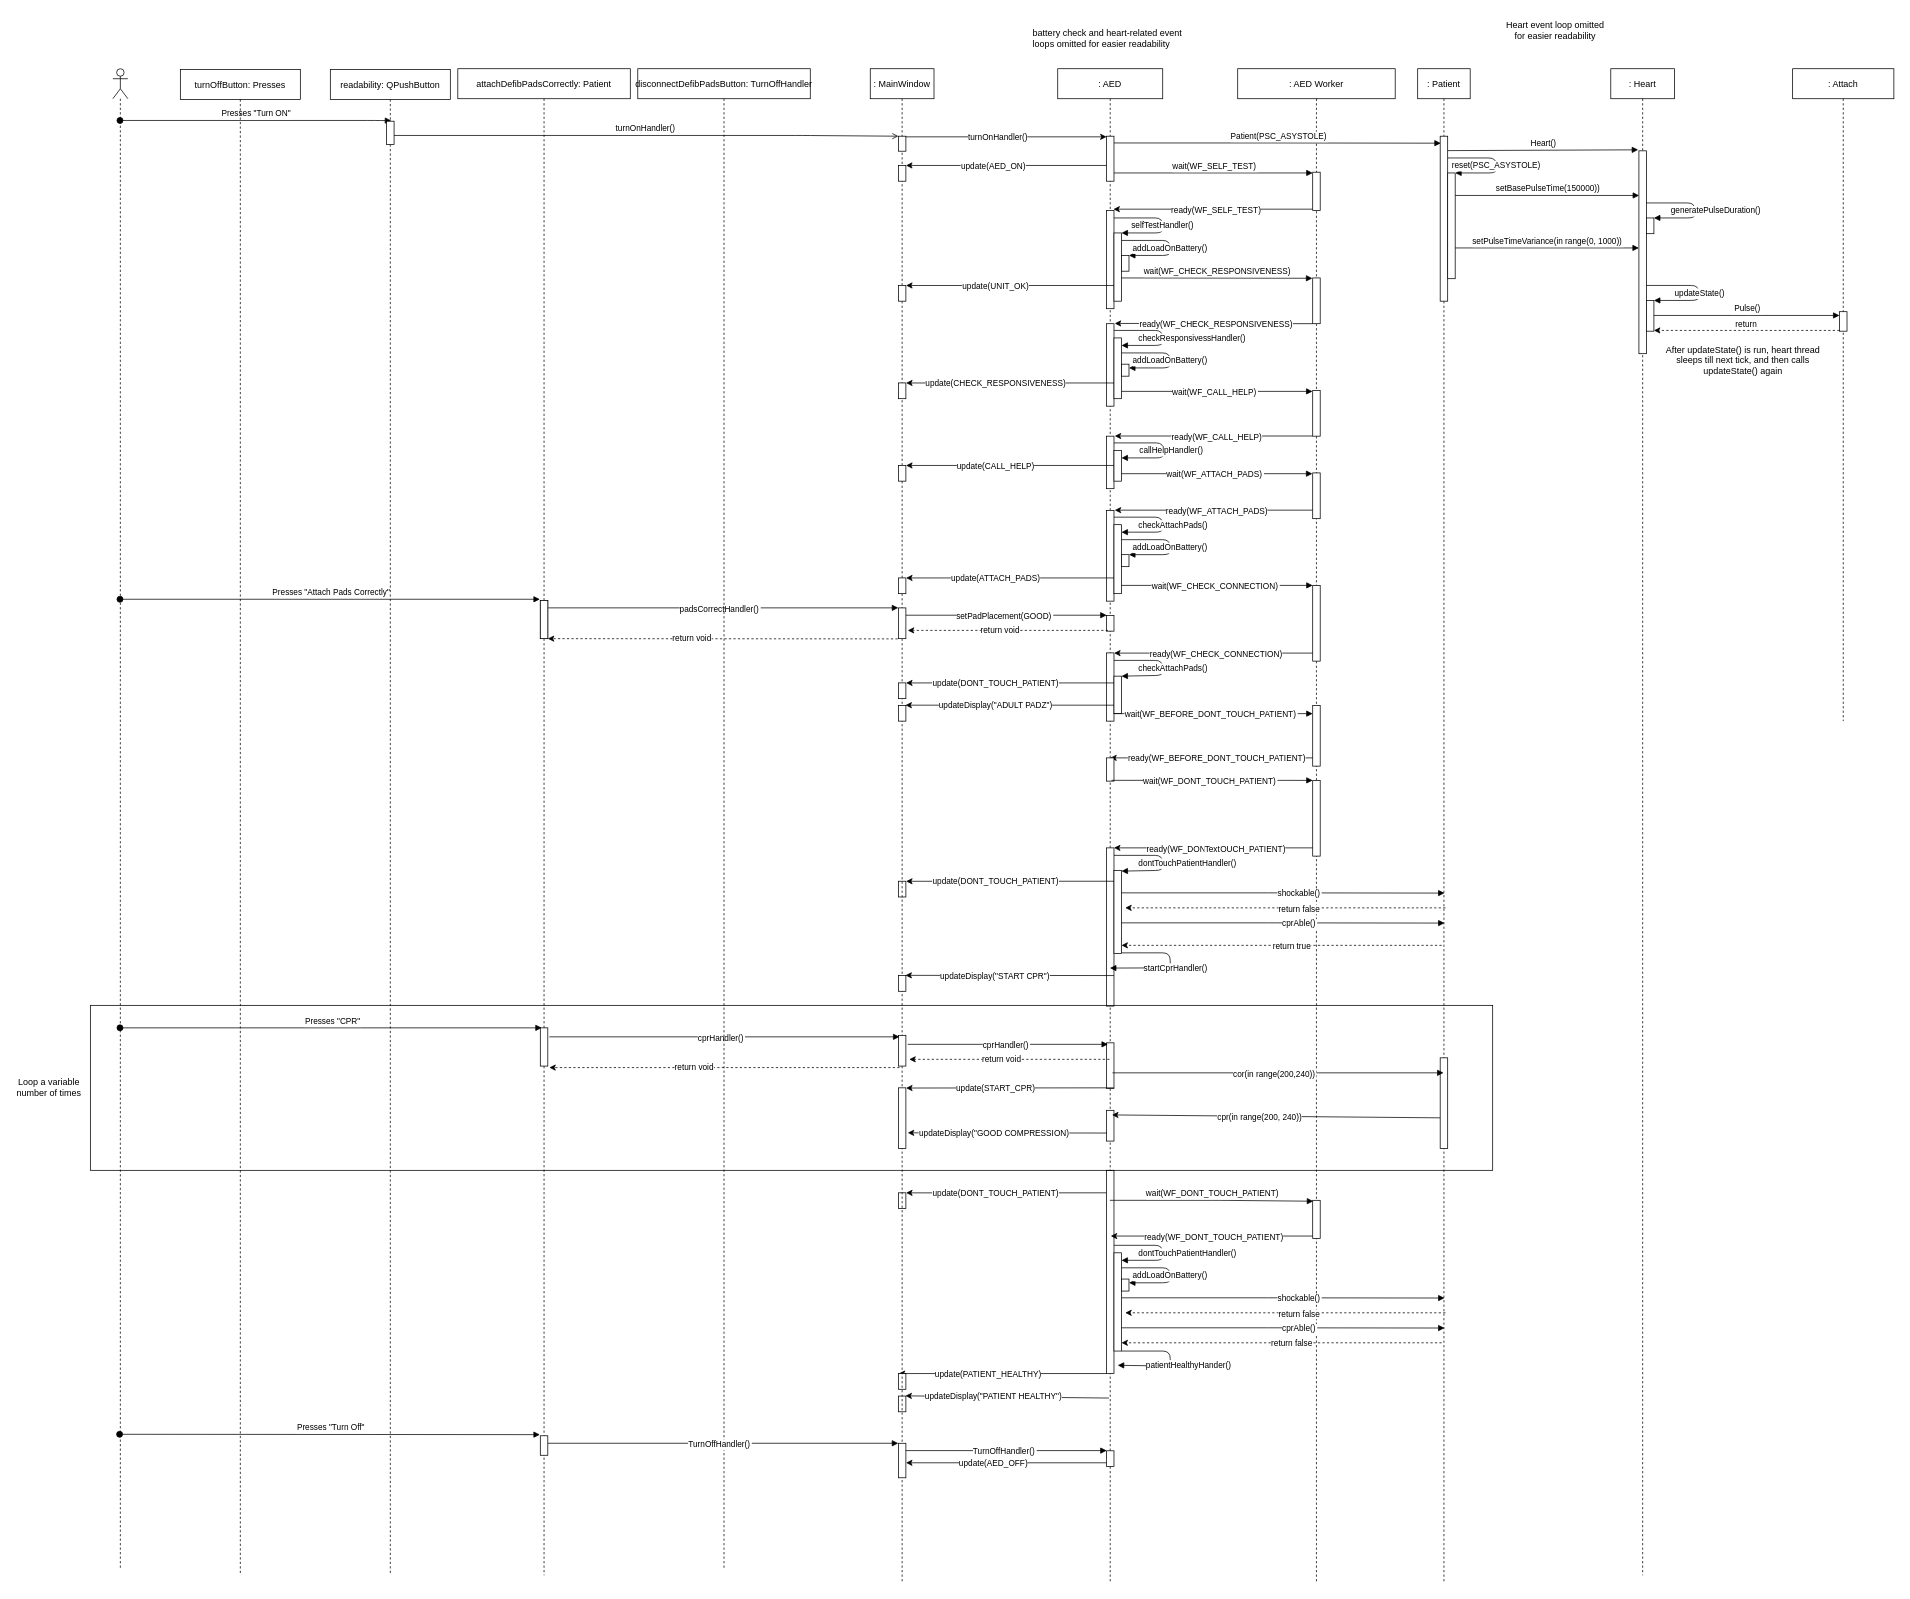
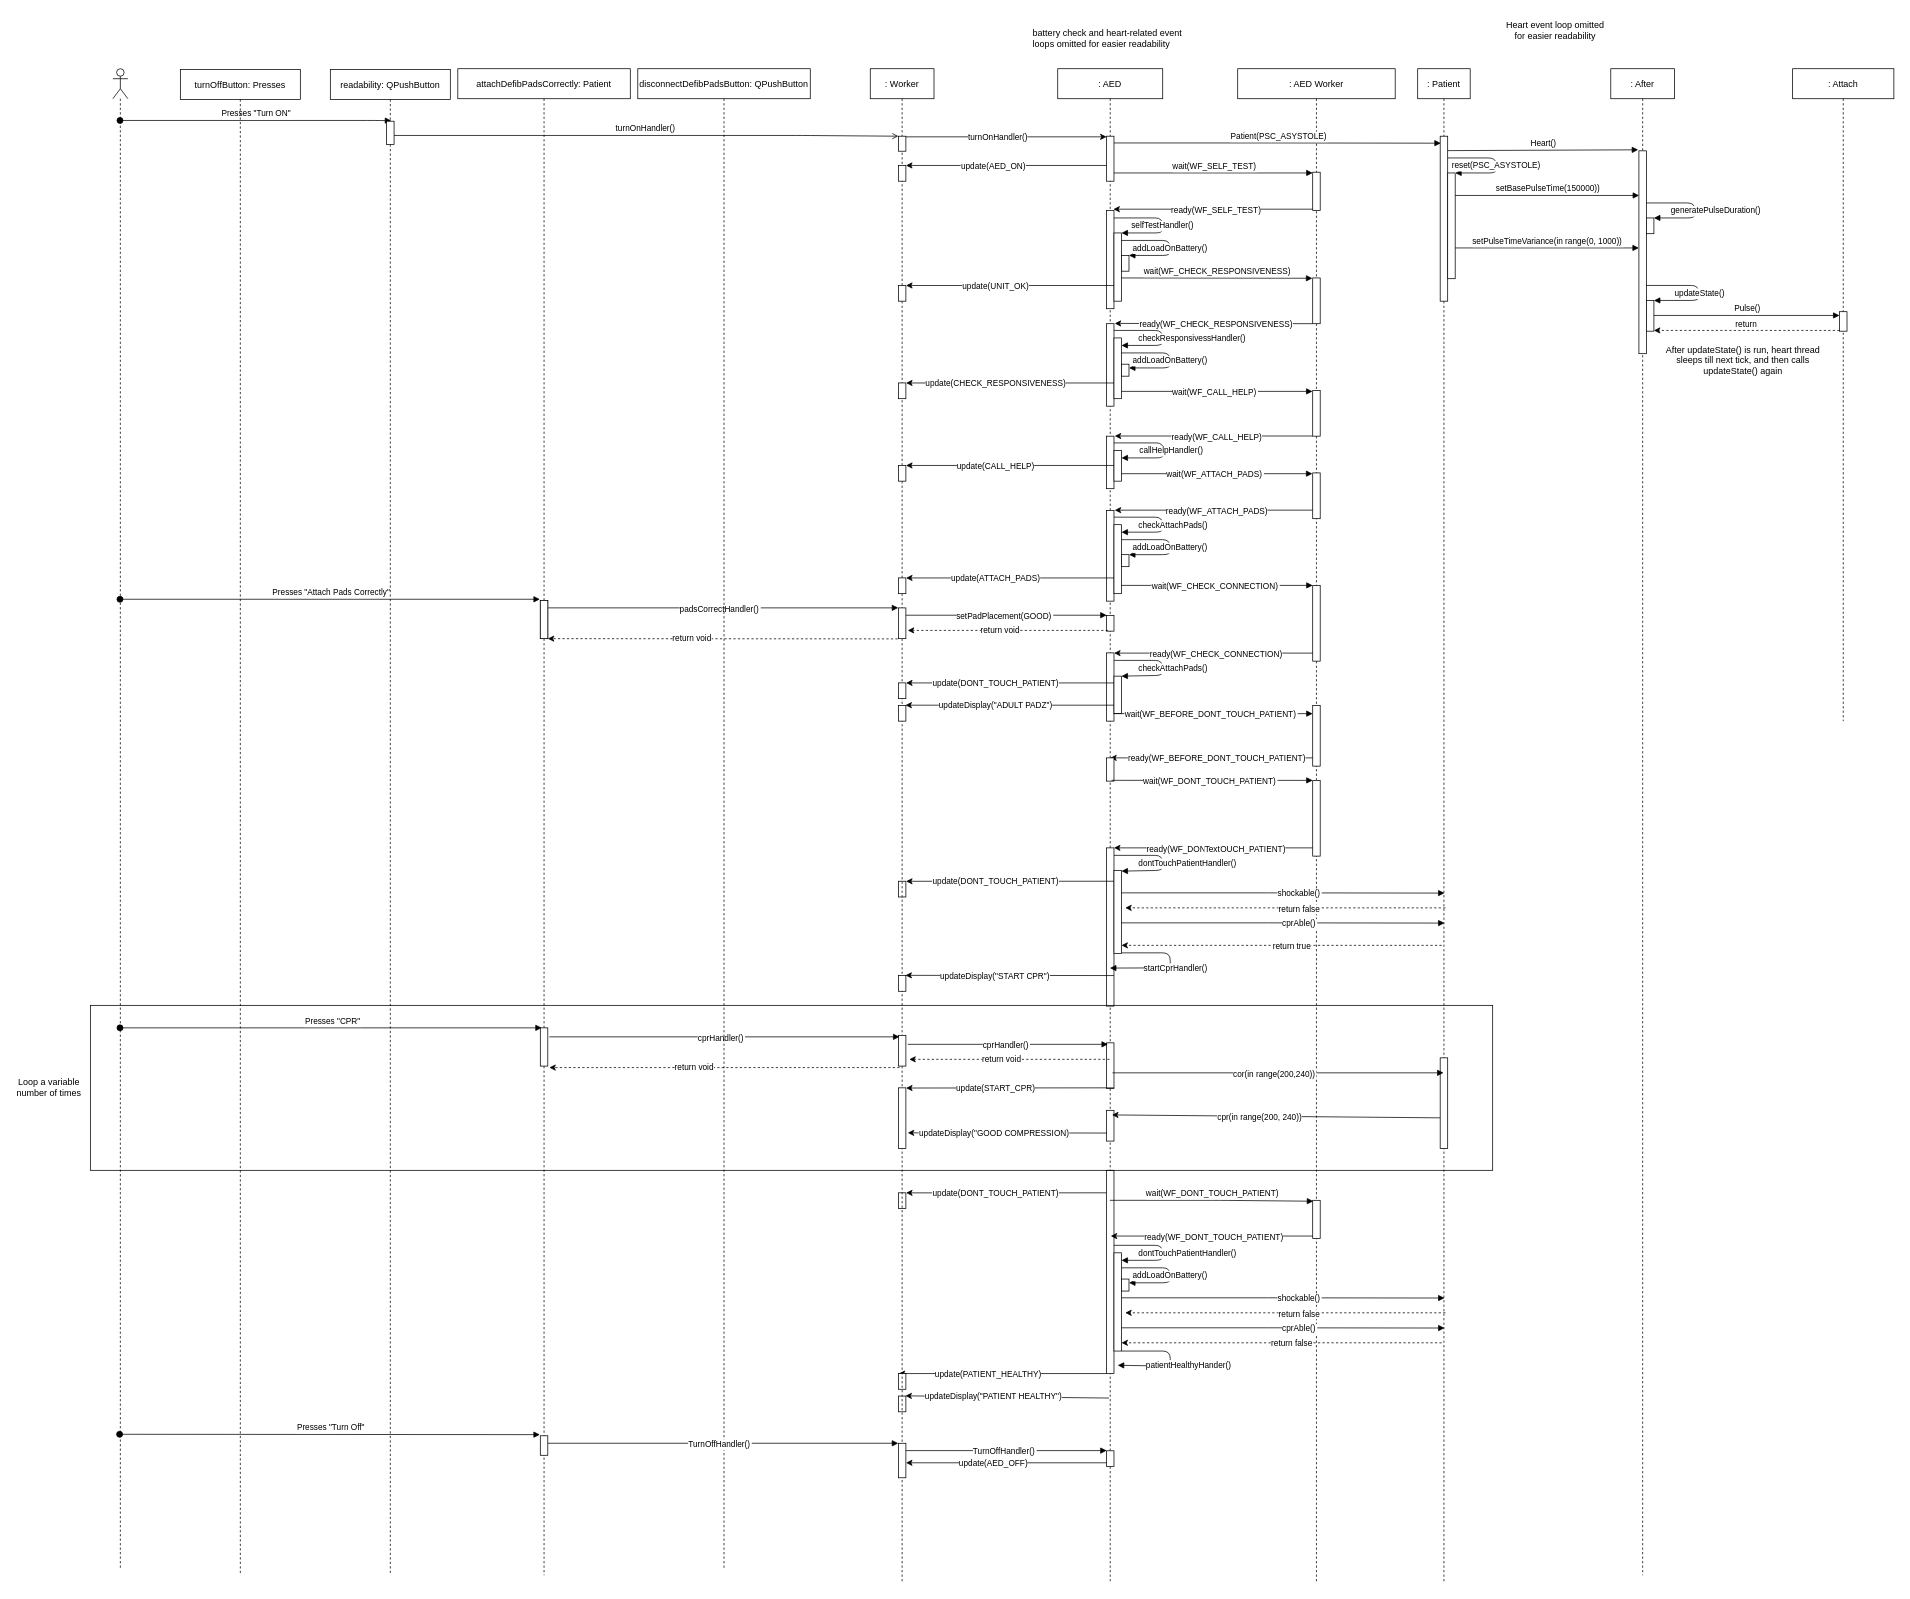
(724, 84) -> (724, 84)
(902, 84) -> (902, 84)
(1643, 84) -> (1643, 84)
